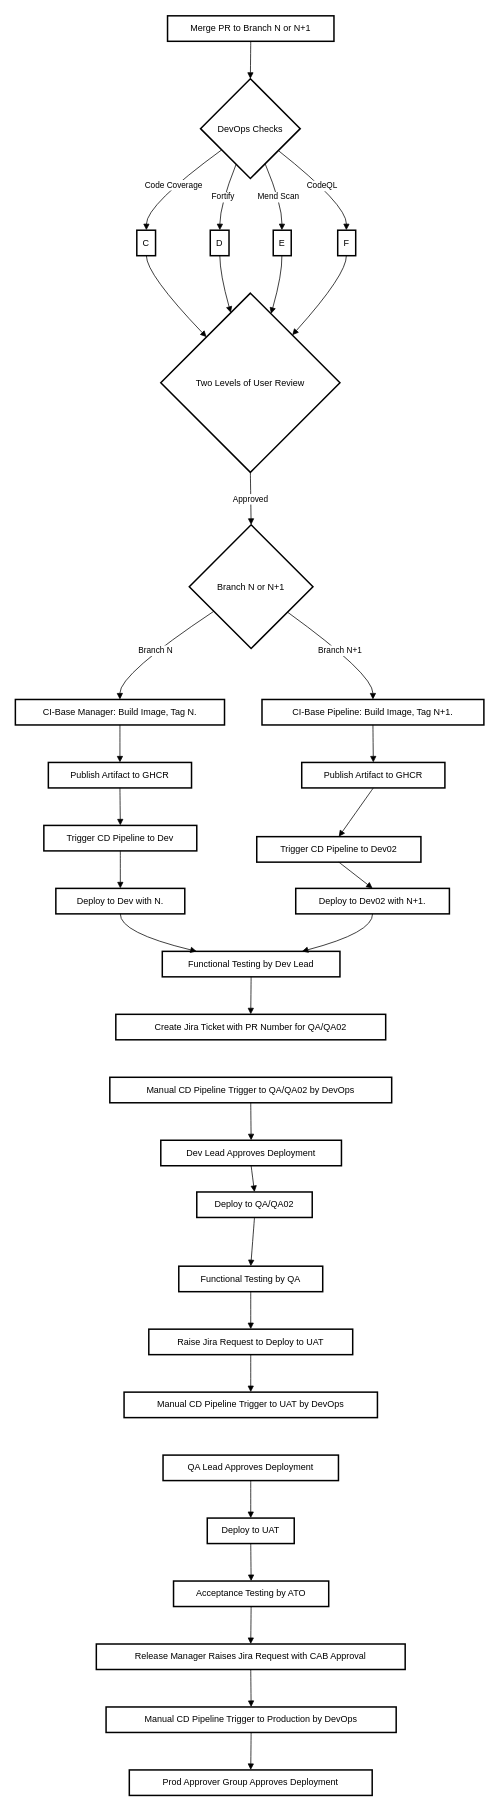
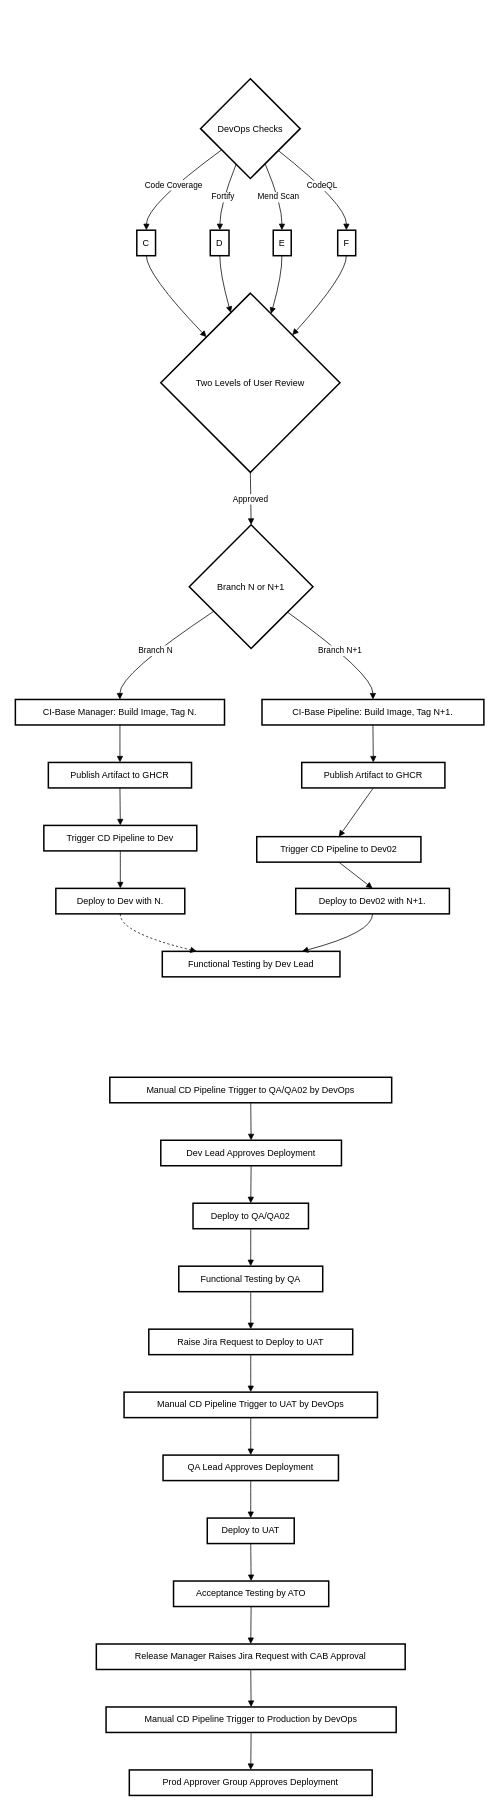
(251, 28) -> none
(251, 56) -> none
(151, 938) -> (151, 938)
(251, 1006) -> none
(251, 1027) -> none
(255, 1205) -> (251, 1216)
none -> (251, 1433)
